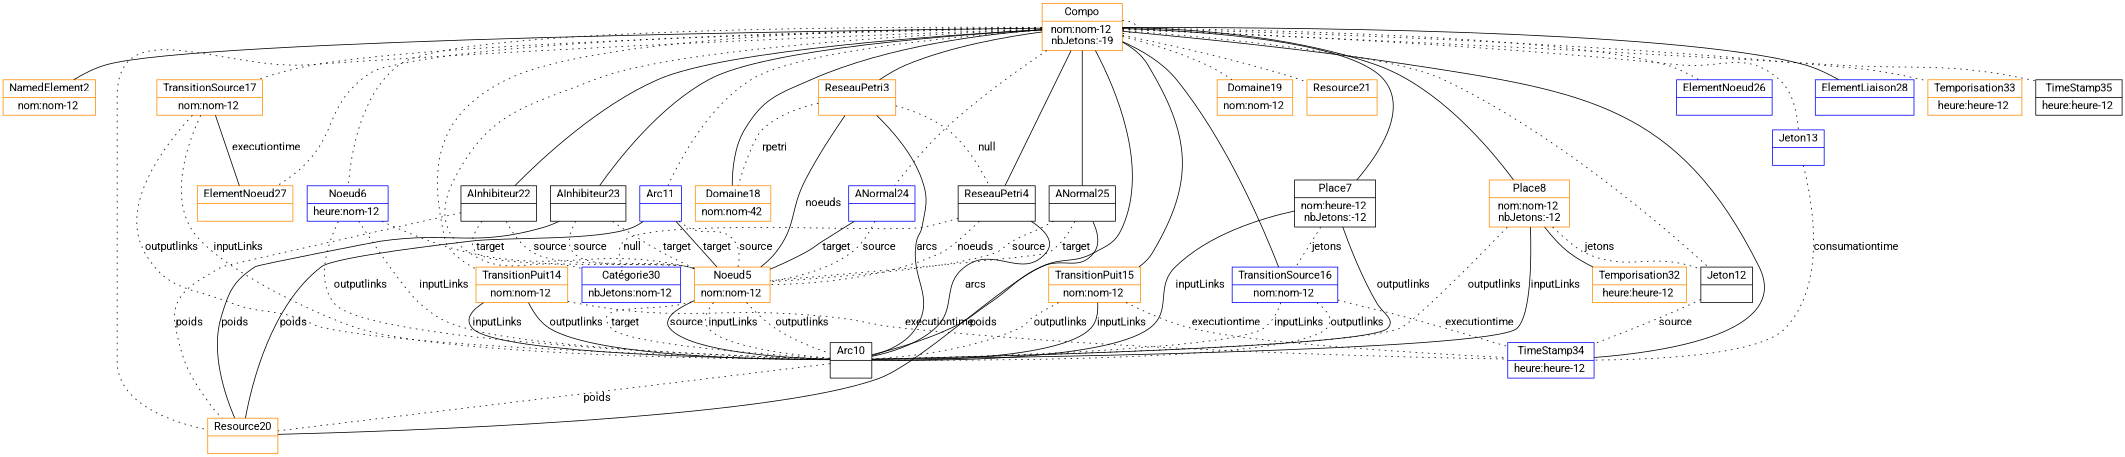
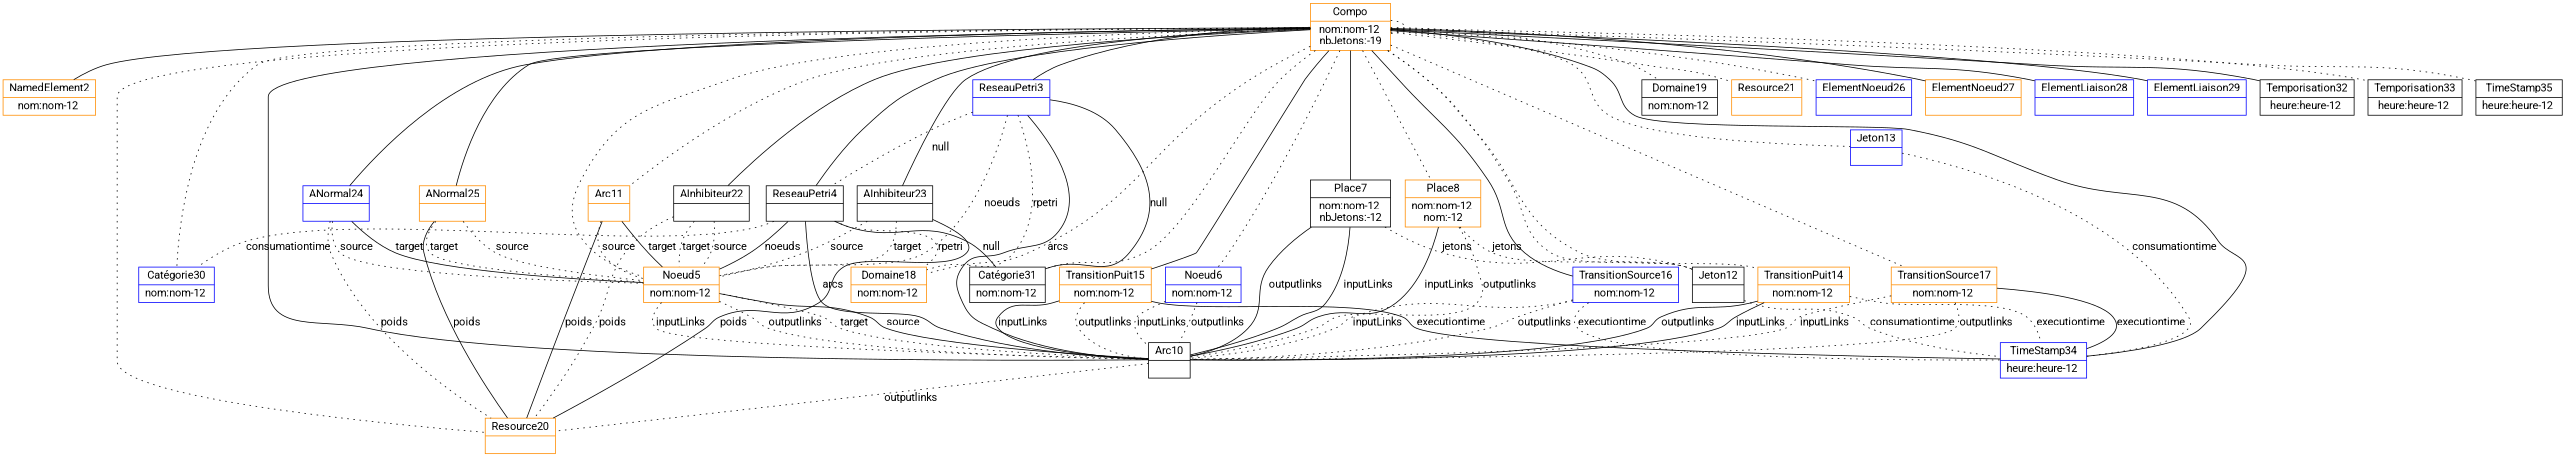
(630, 41) -> (1659, 44)
(855, 63) -> (1130, 184)
(1382, 67) -> (1397, 115)
(857, 98) -> (1011, 98)
(1255, 98) -> (1680, 98)
(1975, 98) -> (2415, 98)
none -> (2197, 98)
(965, 111) -> (809, 41)
(227, 151) -> (2081, 301)
(800, 191) -> (922, 254)
(661, 204) -> (609, 204)
(1082, 204) -> (452, 204)
(1335, 206) -> (1350, 206)
(348, 212) -> (1203, 293)
(733, 212) -> (889, 293)
(1529, 218) -> (1443, 218)
none -> (924, 236)
(632, 247) -> (288, 247)
(1308, 247) -> (1512, 263)
(457, 250) -> (858, 54)
(1566, 250) -> (1826, 52)
(925, 260) -> (756, 249)
none -> (1007, 285)
(1640, 285) -> (2307, 98)
(631, 293) -> (177, 293)
(1675, 323) -> (1912, 323)
(1256, 339) -> (1530, 343)
none -> (392, 340)
(597, 398) -> (911, 398)
